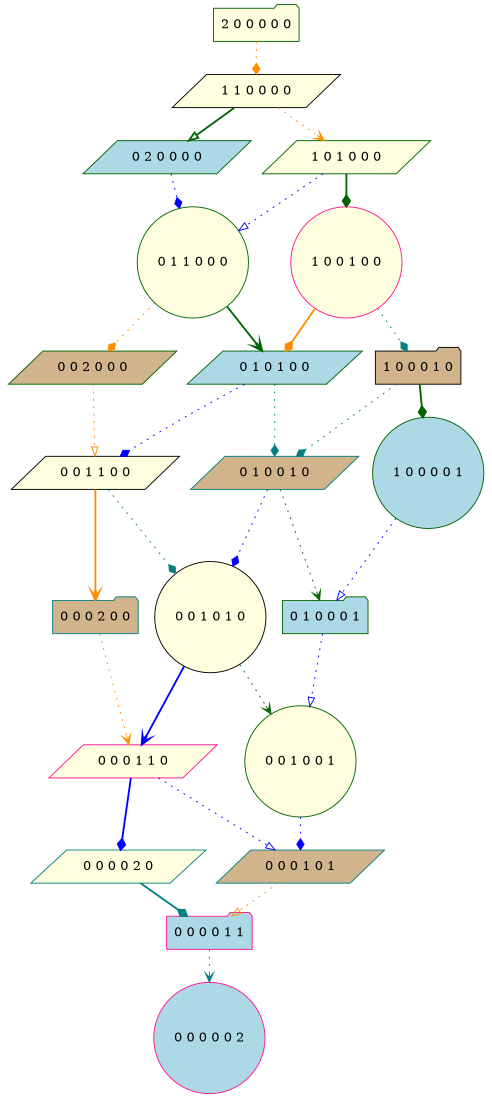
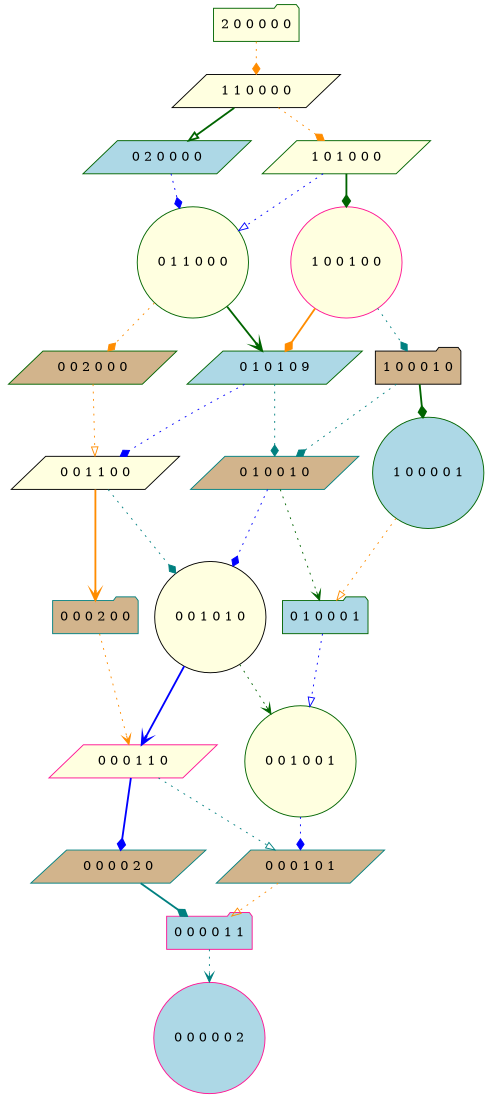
(297, 121) -> (297, 121)
(275, 368) -> (275, 368)
(369, 556) -> (369, 556)
(213, 812) -> (213, 812)
(118, 867) -> (118, 867)
